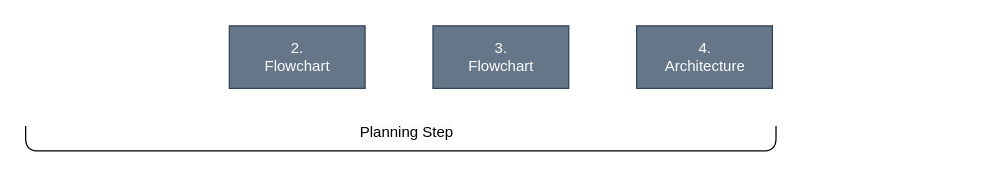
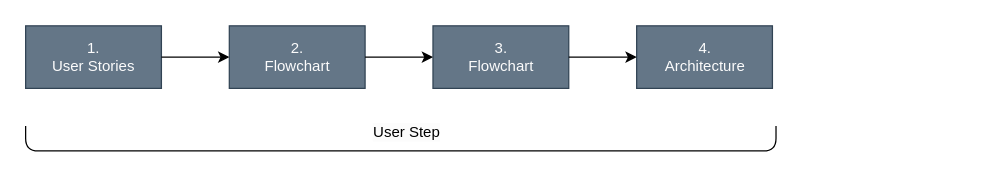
none -> (93, 57)
none -> (191, 57)
none -> (394, 57)
none -> (598, 57)
(407, 132) -> (407, 132)
